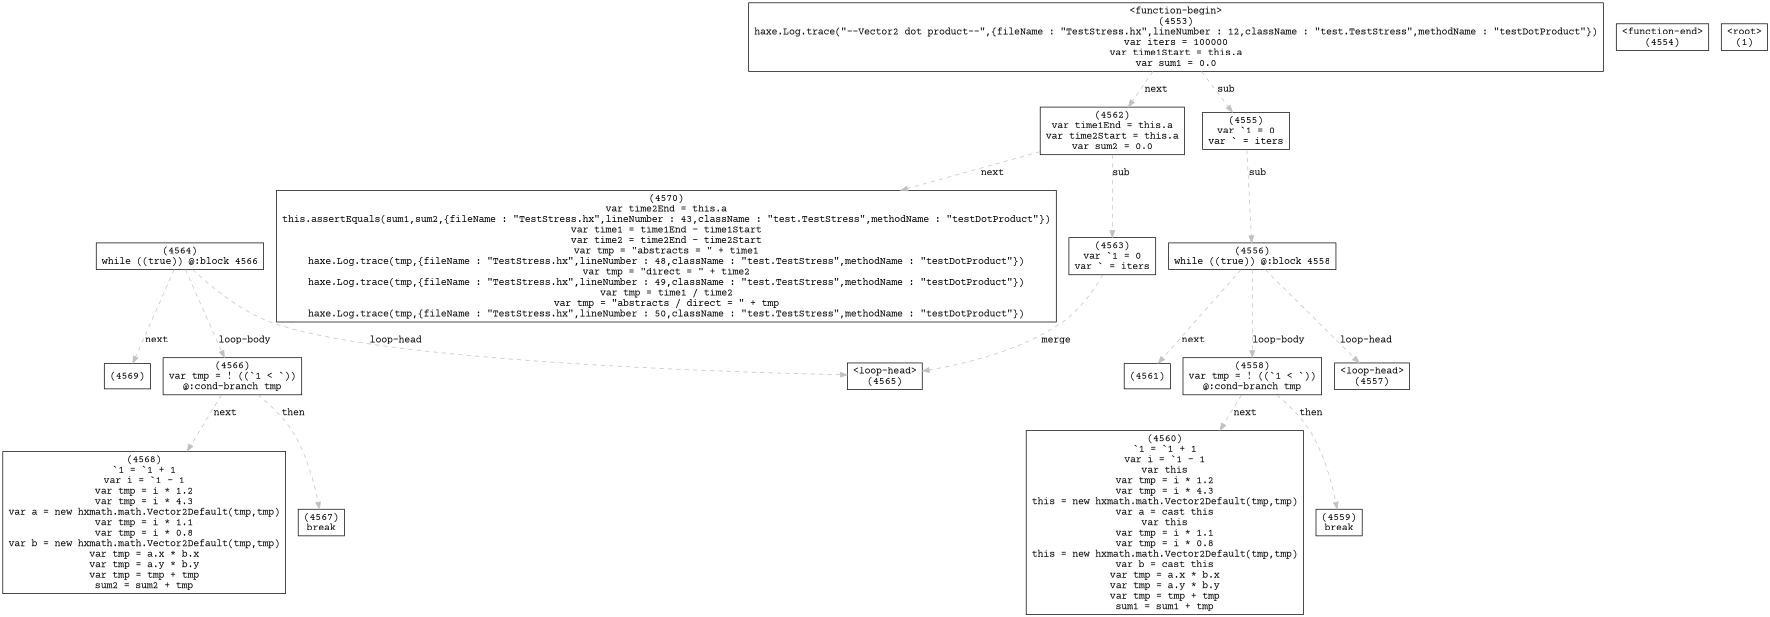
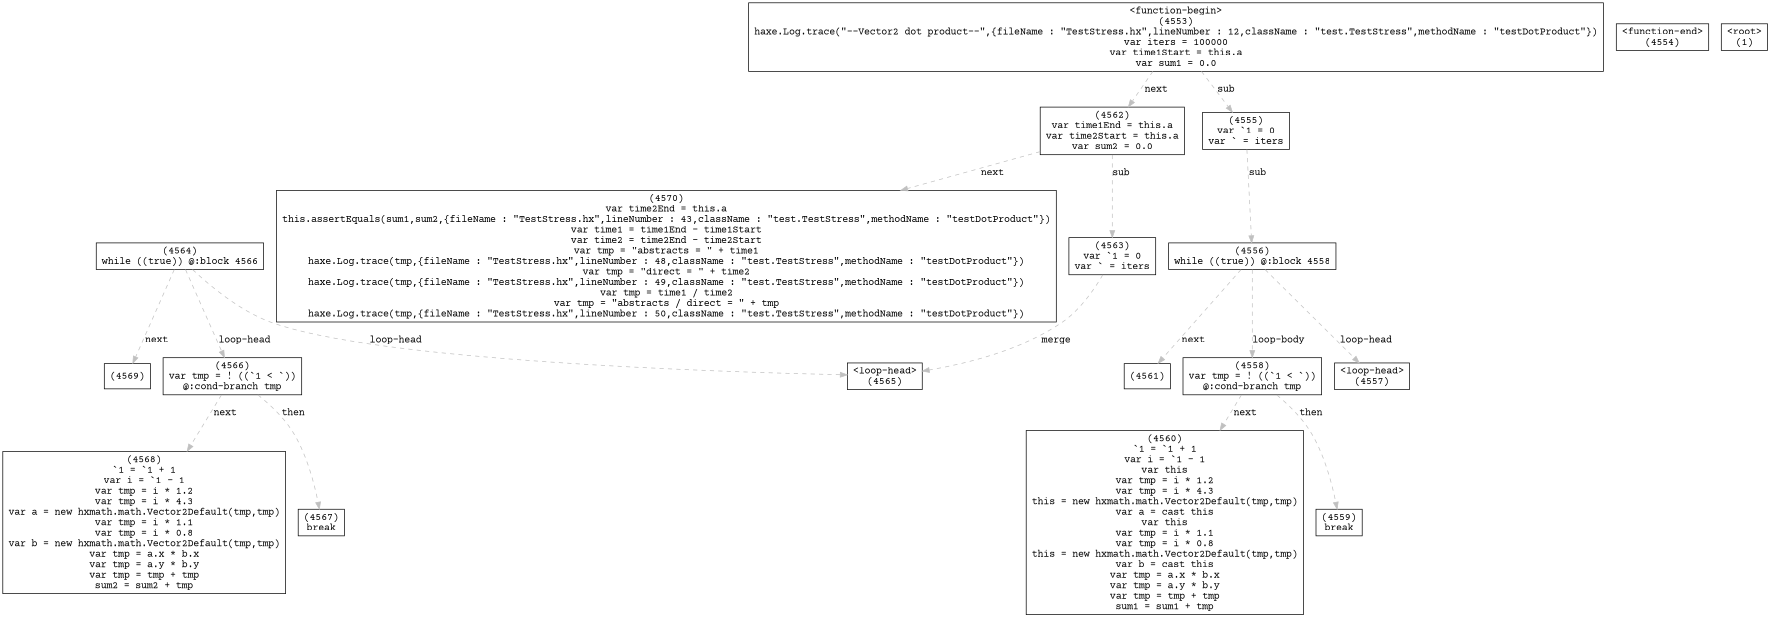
(245, 340) -> (245, 340)
